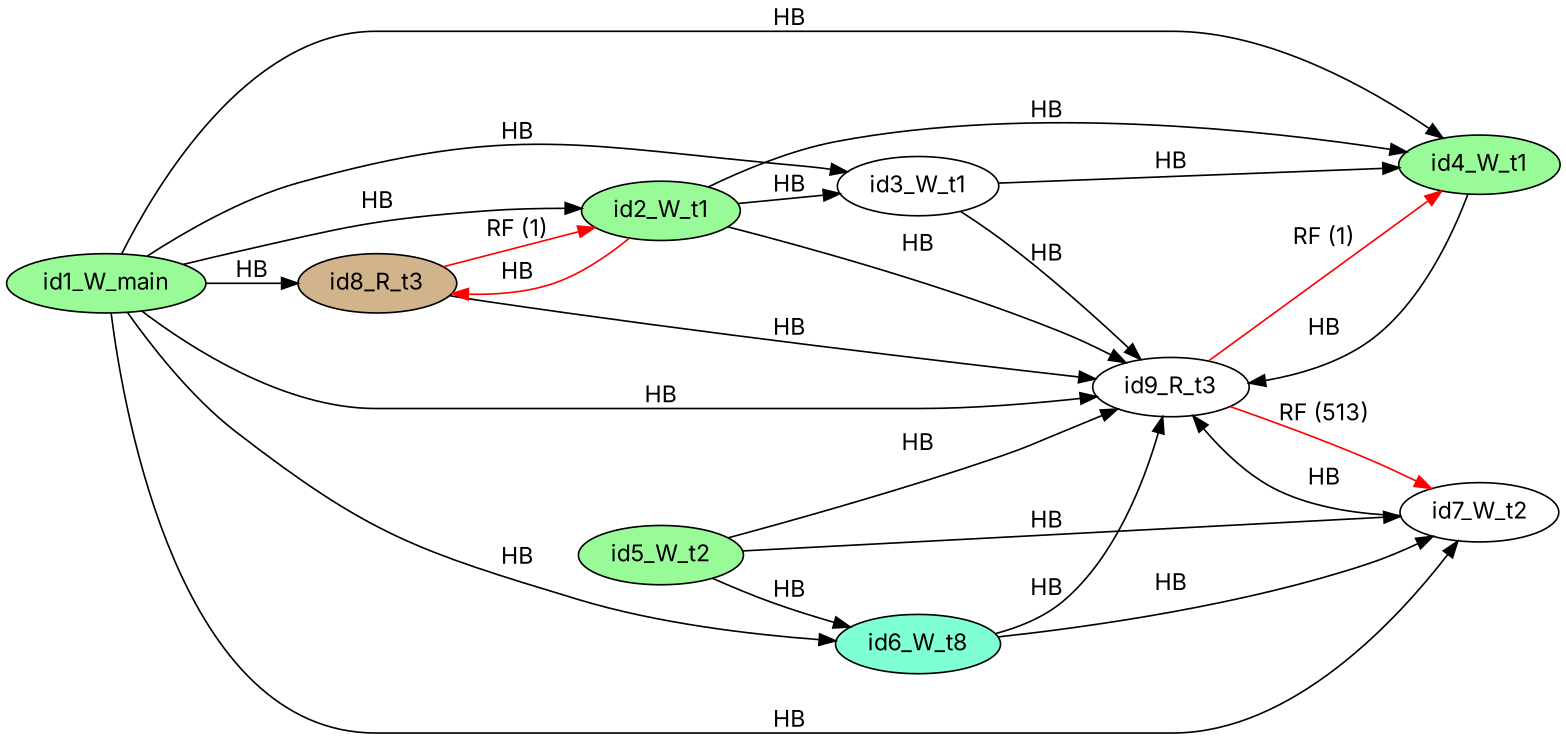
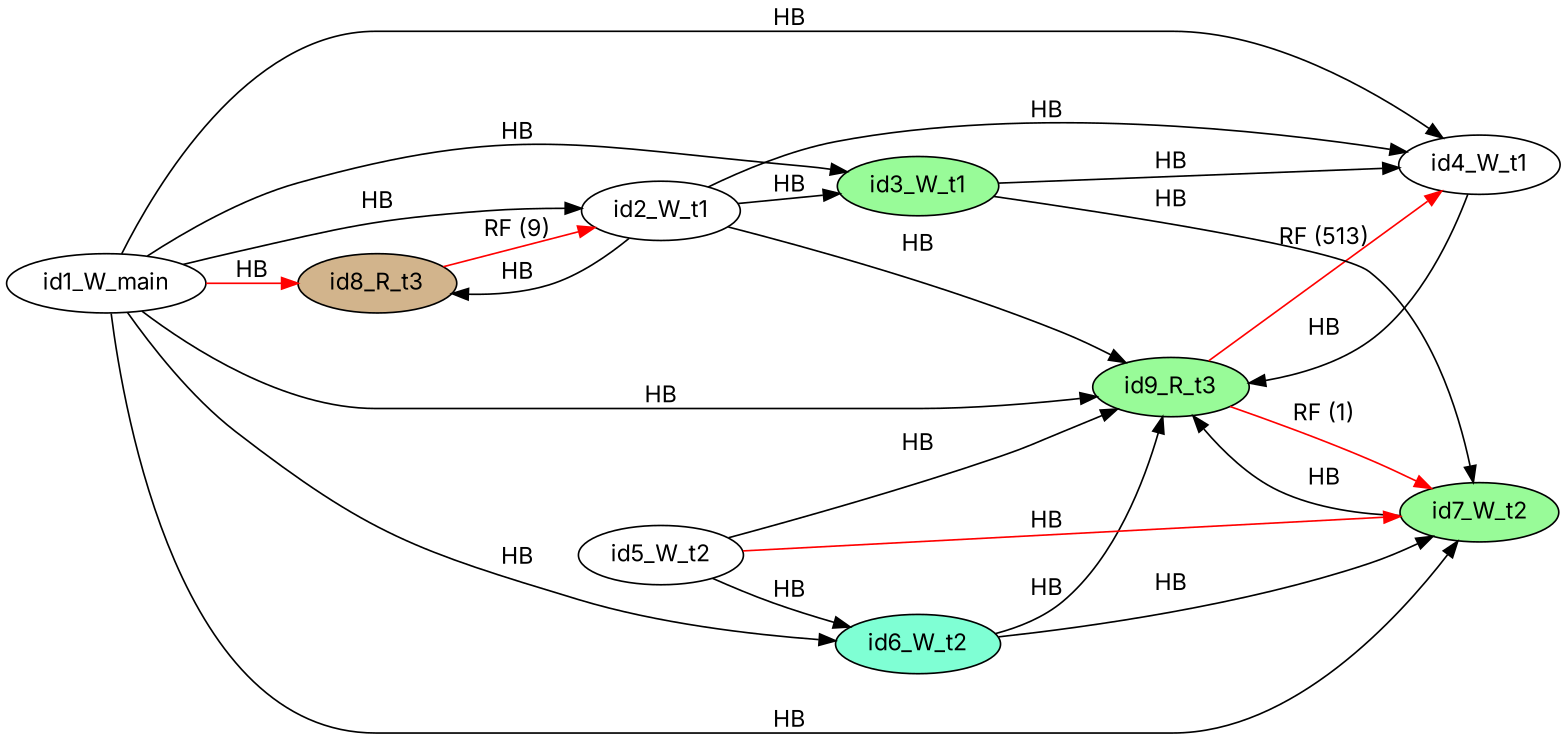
(1479, 165) -> (1479, 165)
(918, 186) -> (918, 186)
(661, 211) -> (661, 211)
(518, 230) -> (518, 230)
(1324, 238) -> (1324, 238)
(1047, 276) -> (1293, 248)
(106, 283) -> (106, 283)
(244, 283) -> (244, 283)
(555, 283) -> (555, 283)
(764, 339) -> none
(1171, 387) -> (1171, 387)
(1324, 414) -> (1324, 414)
(1479, 512) -> (1479, 512)
(1063, 534) -> (1063, 534)
(661, 555) -> (661, 555)
(918, 644) -> (918, 644)
